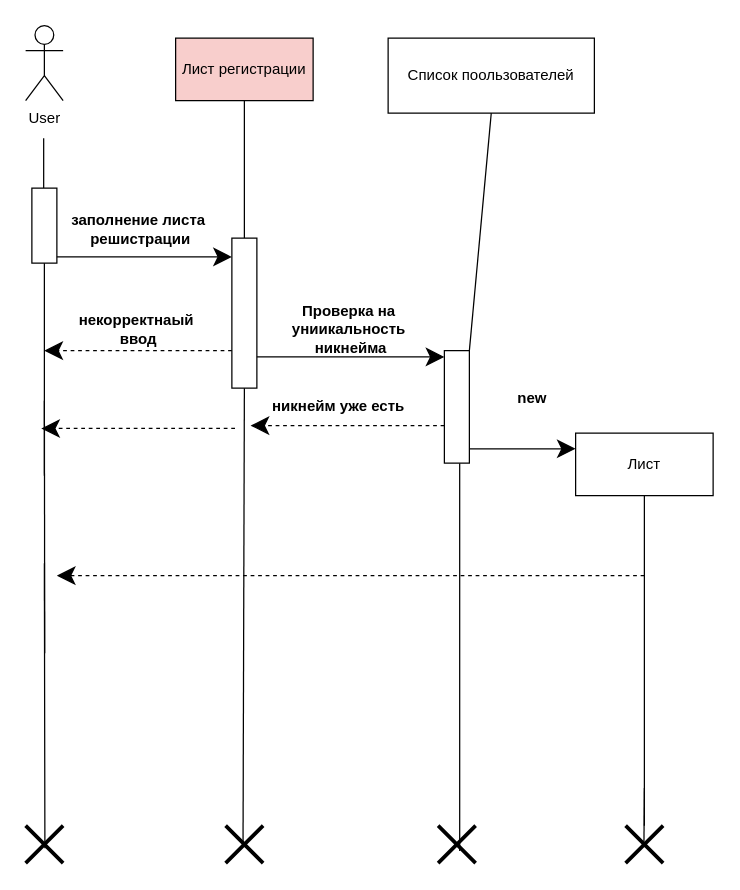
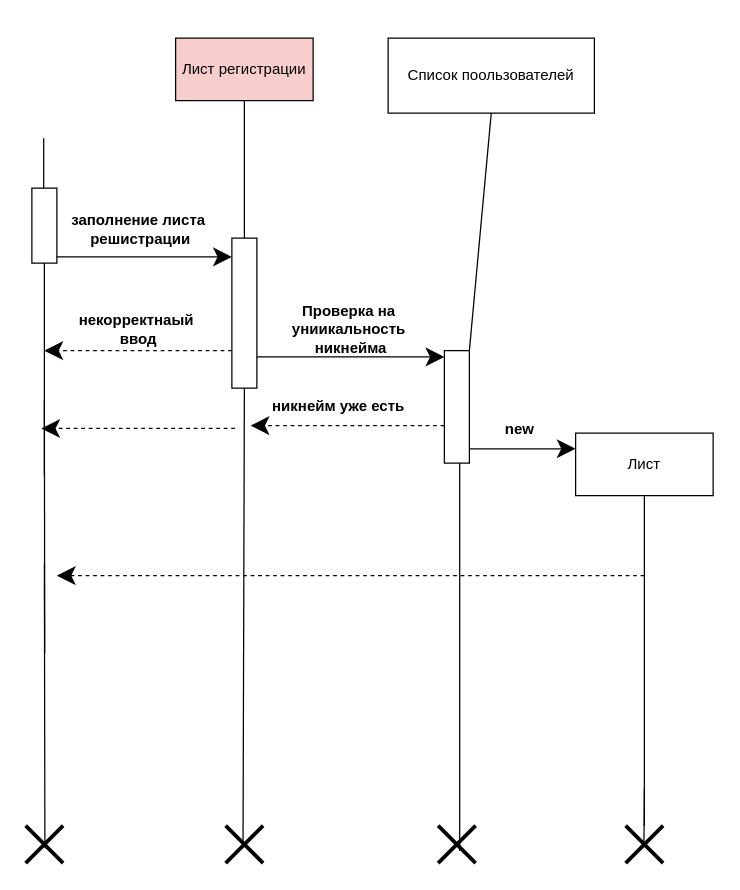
(44, 63) -> none
(532, 398) -> (519, 429)
